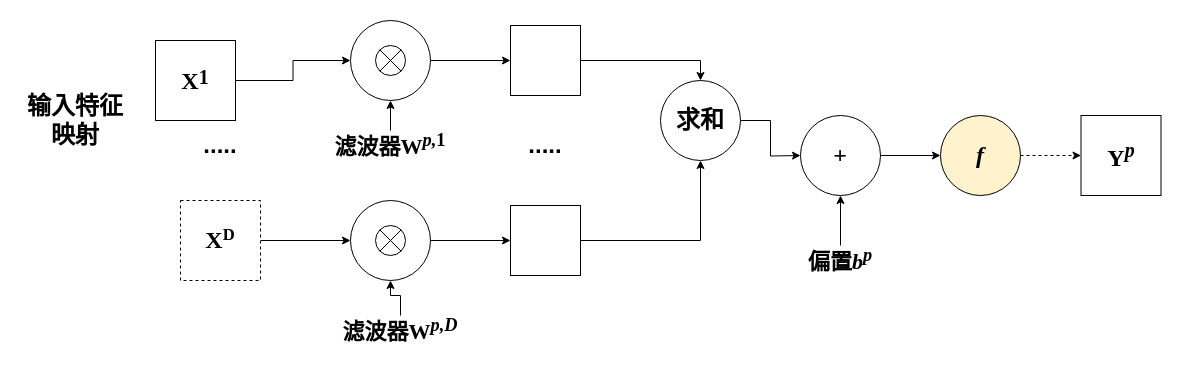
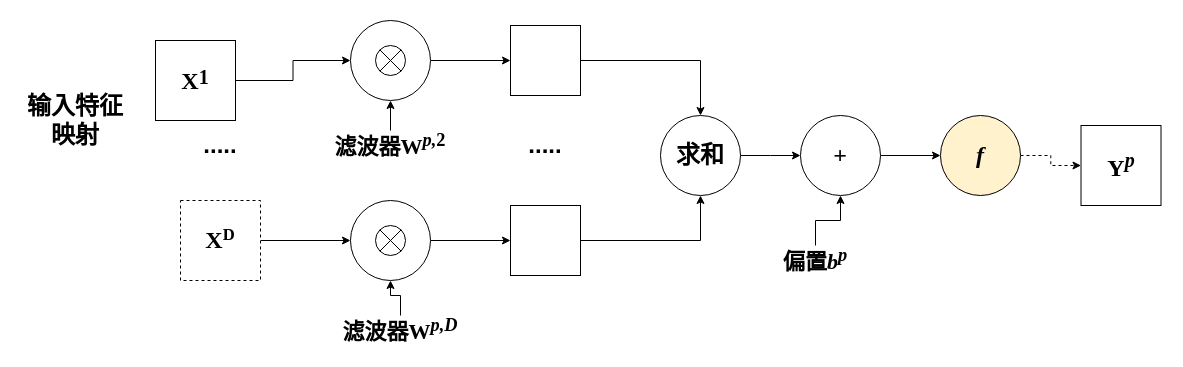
(701, 121) -> (701, 156)
(391, 146) -> (391, 146)
(1121, 156) -> (1121, 166)
(841, 261) -> (816, 261)
